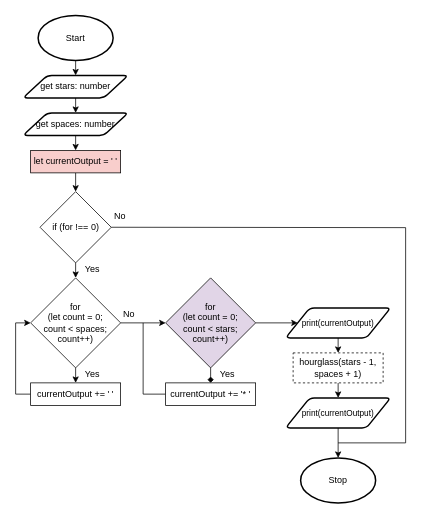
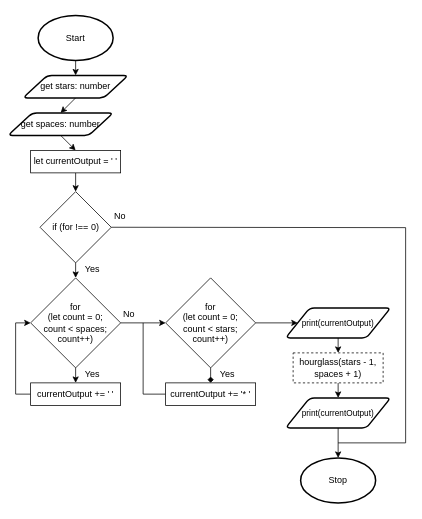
(75, 124) -> (60, 124)
(75, 162) -> (75, 162)
(210, 323) -> (210, 323)
